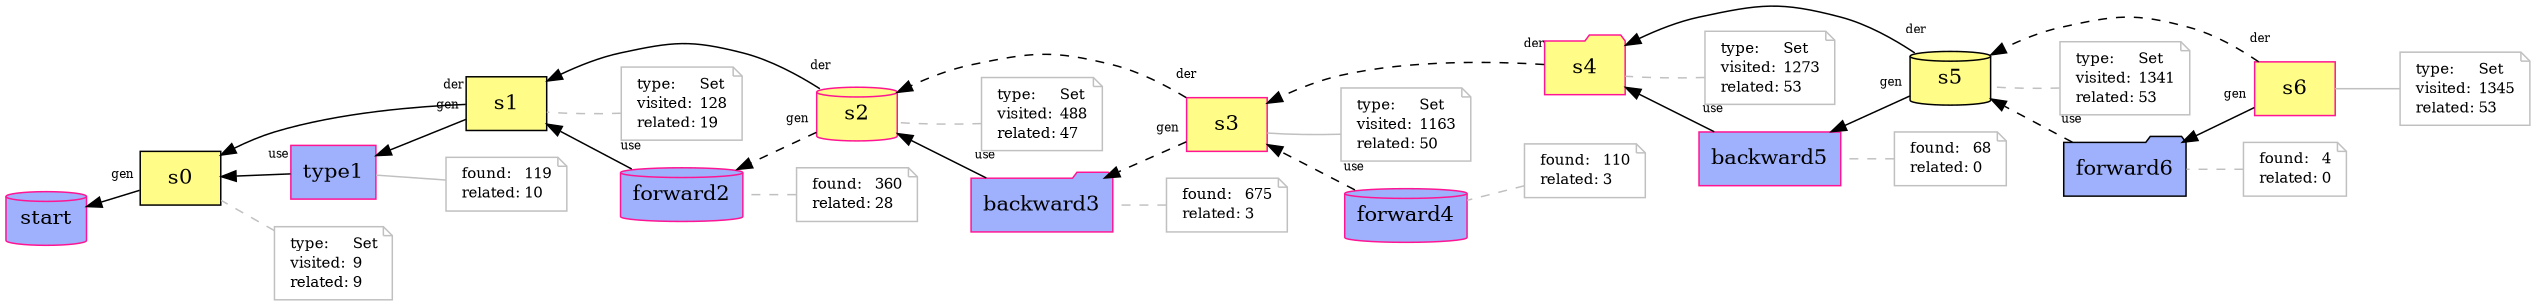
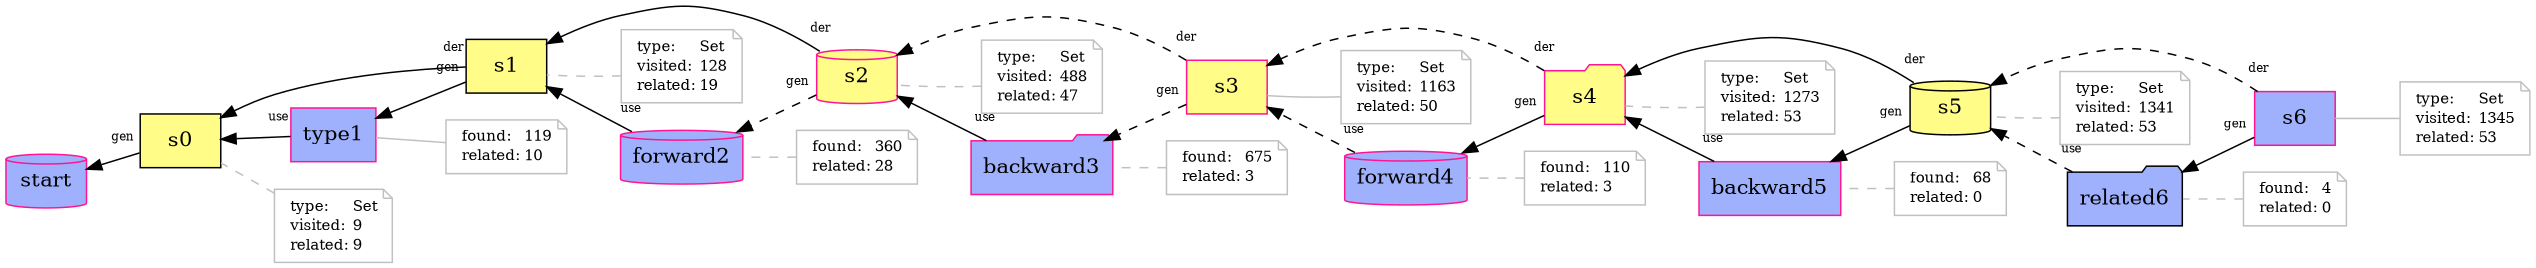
(2295, 89) -> (2295, 118)
none -> (1510, 131)
(2125, 169) -> (2125, 199)
